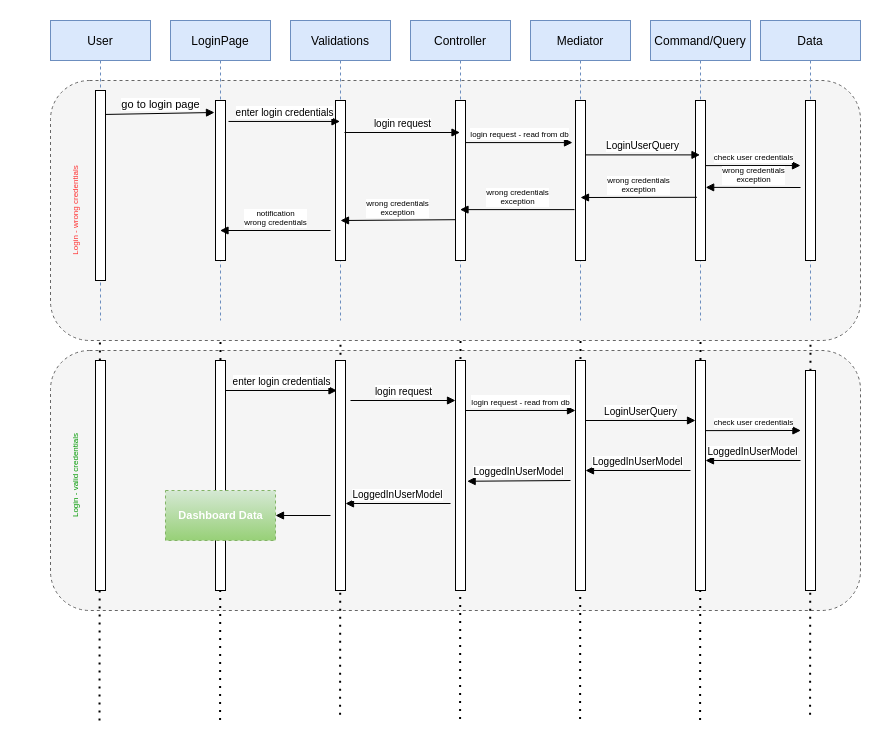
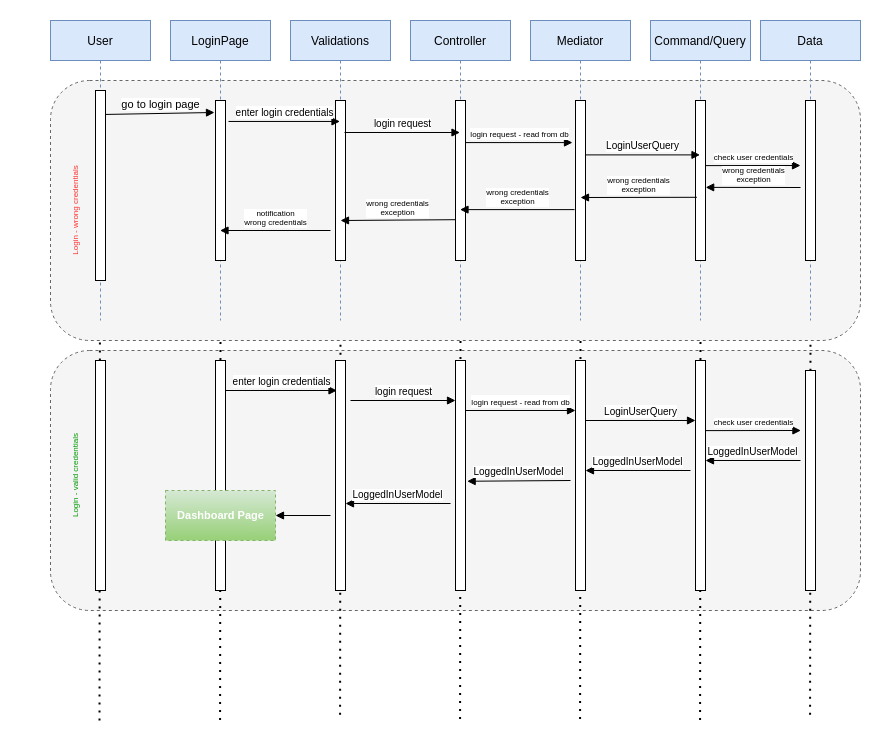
(221, 516) -> (221, 516)
